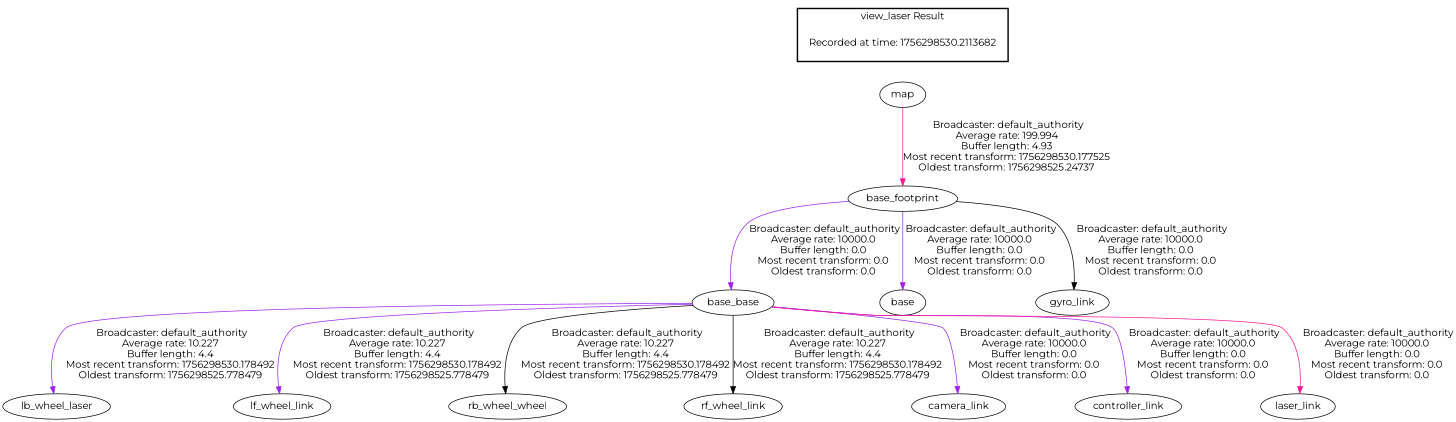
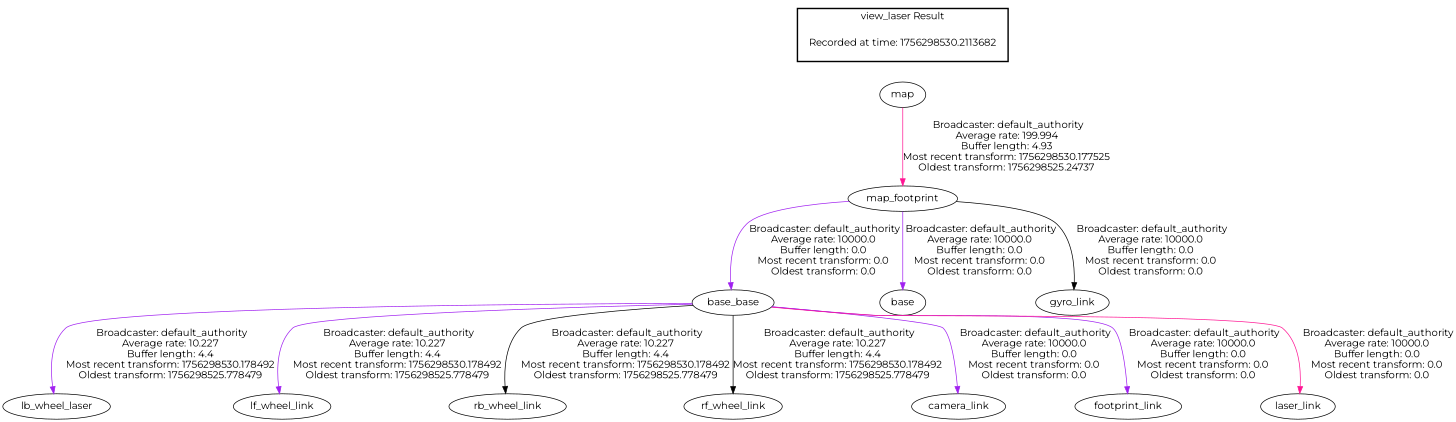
(903, 199) -> (903, 199)
(508, 406) -> (508, 406)
(1128, 406) -> (1128, 406)
